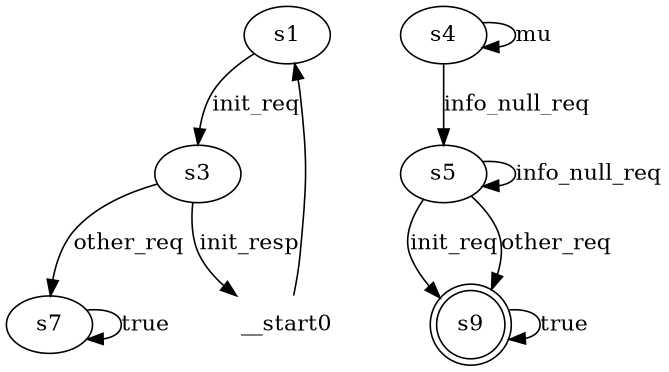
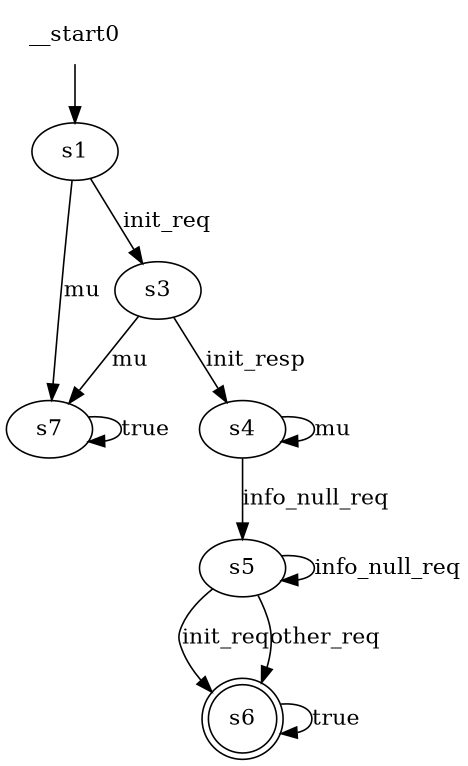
(129, 243) -> (130, 360)
(197, 249) -> (196, 353)
none -> (62, 282)
(471, 325) -> (243, 719)
